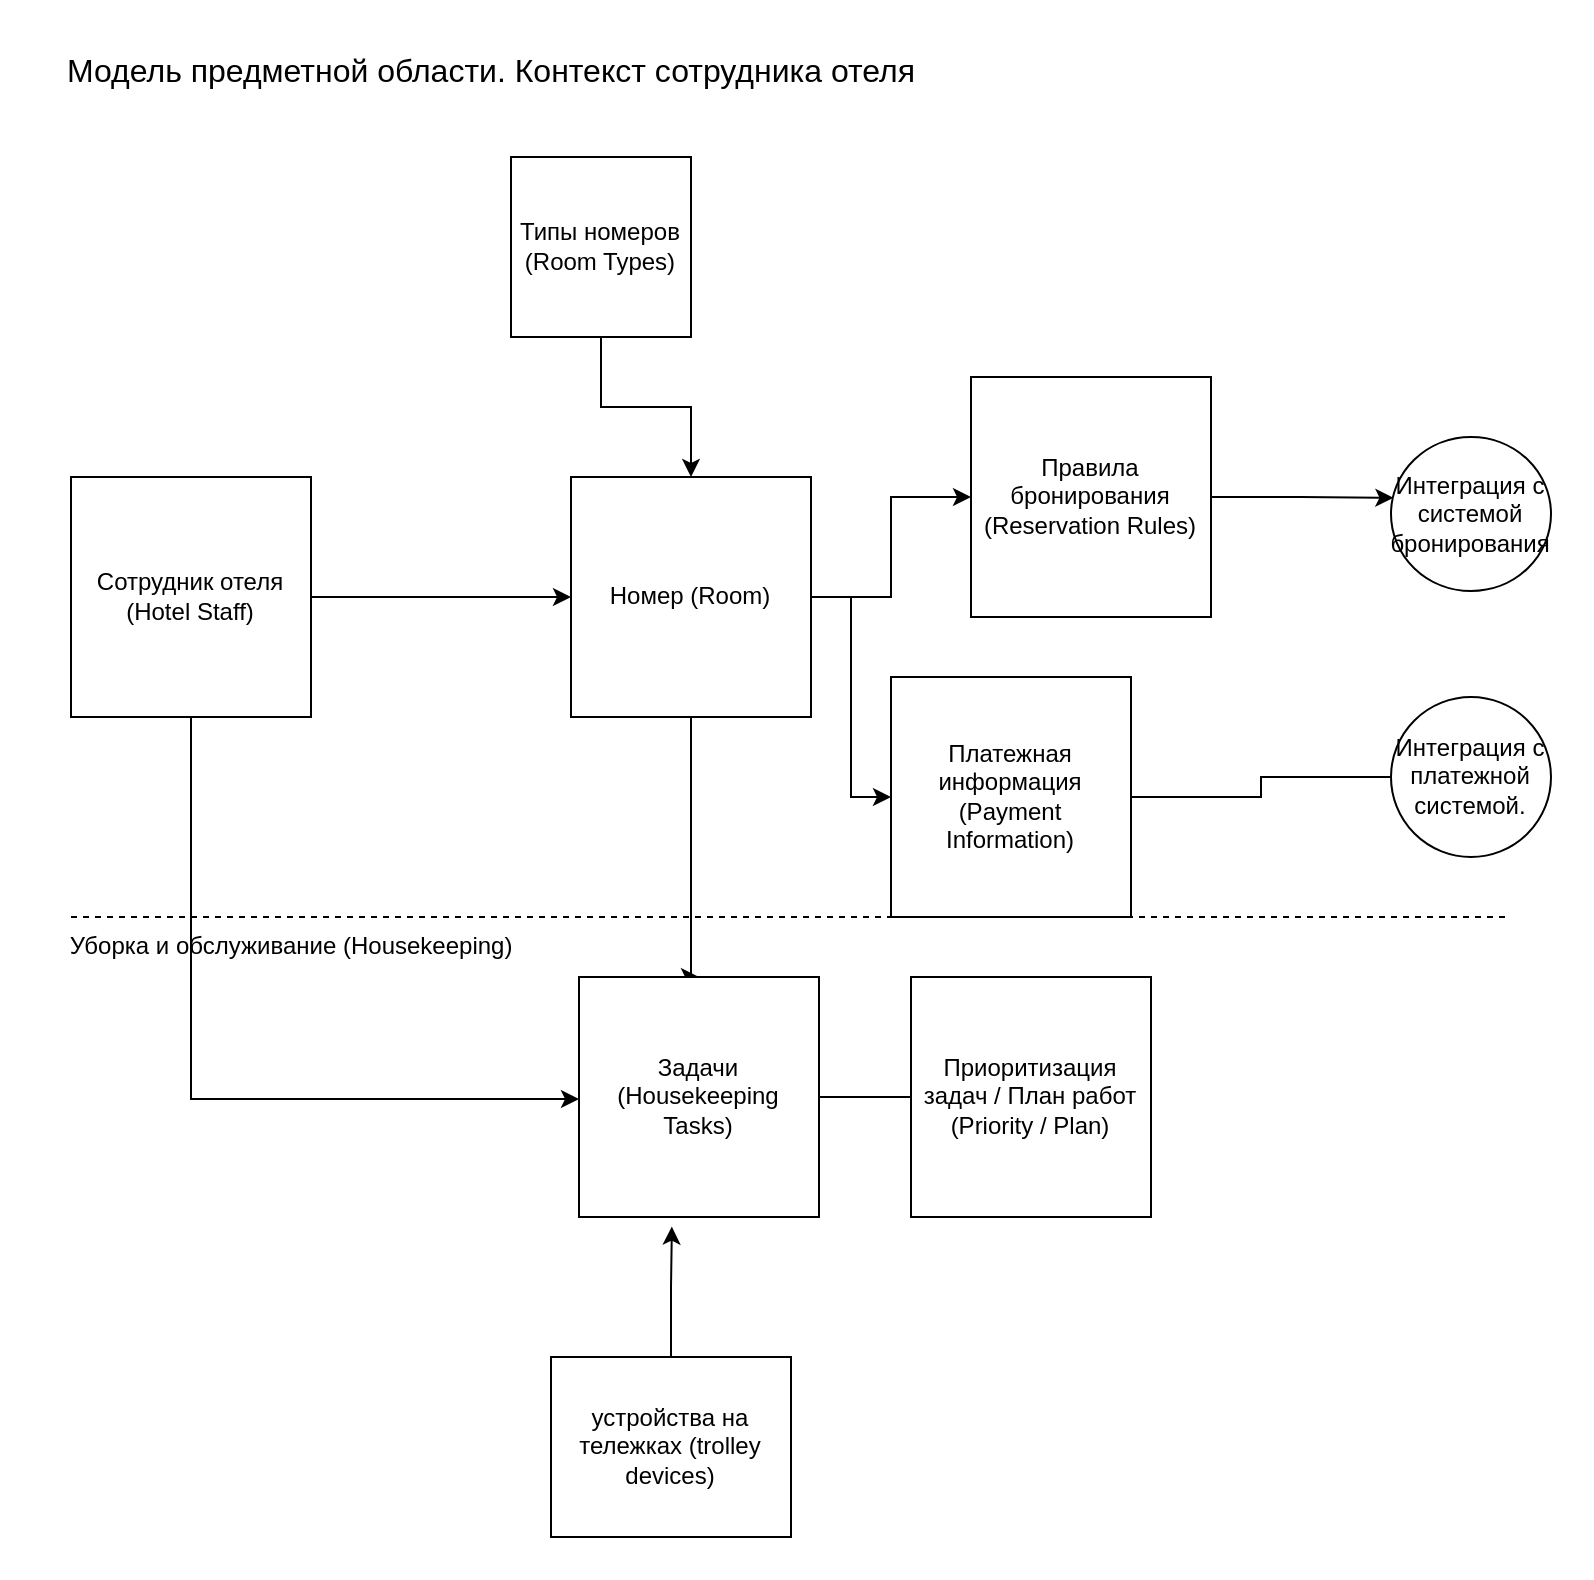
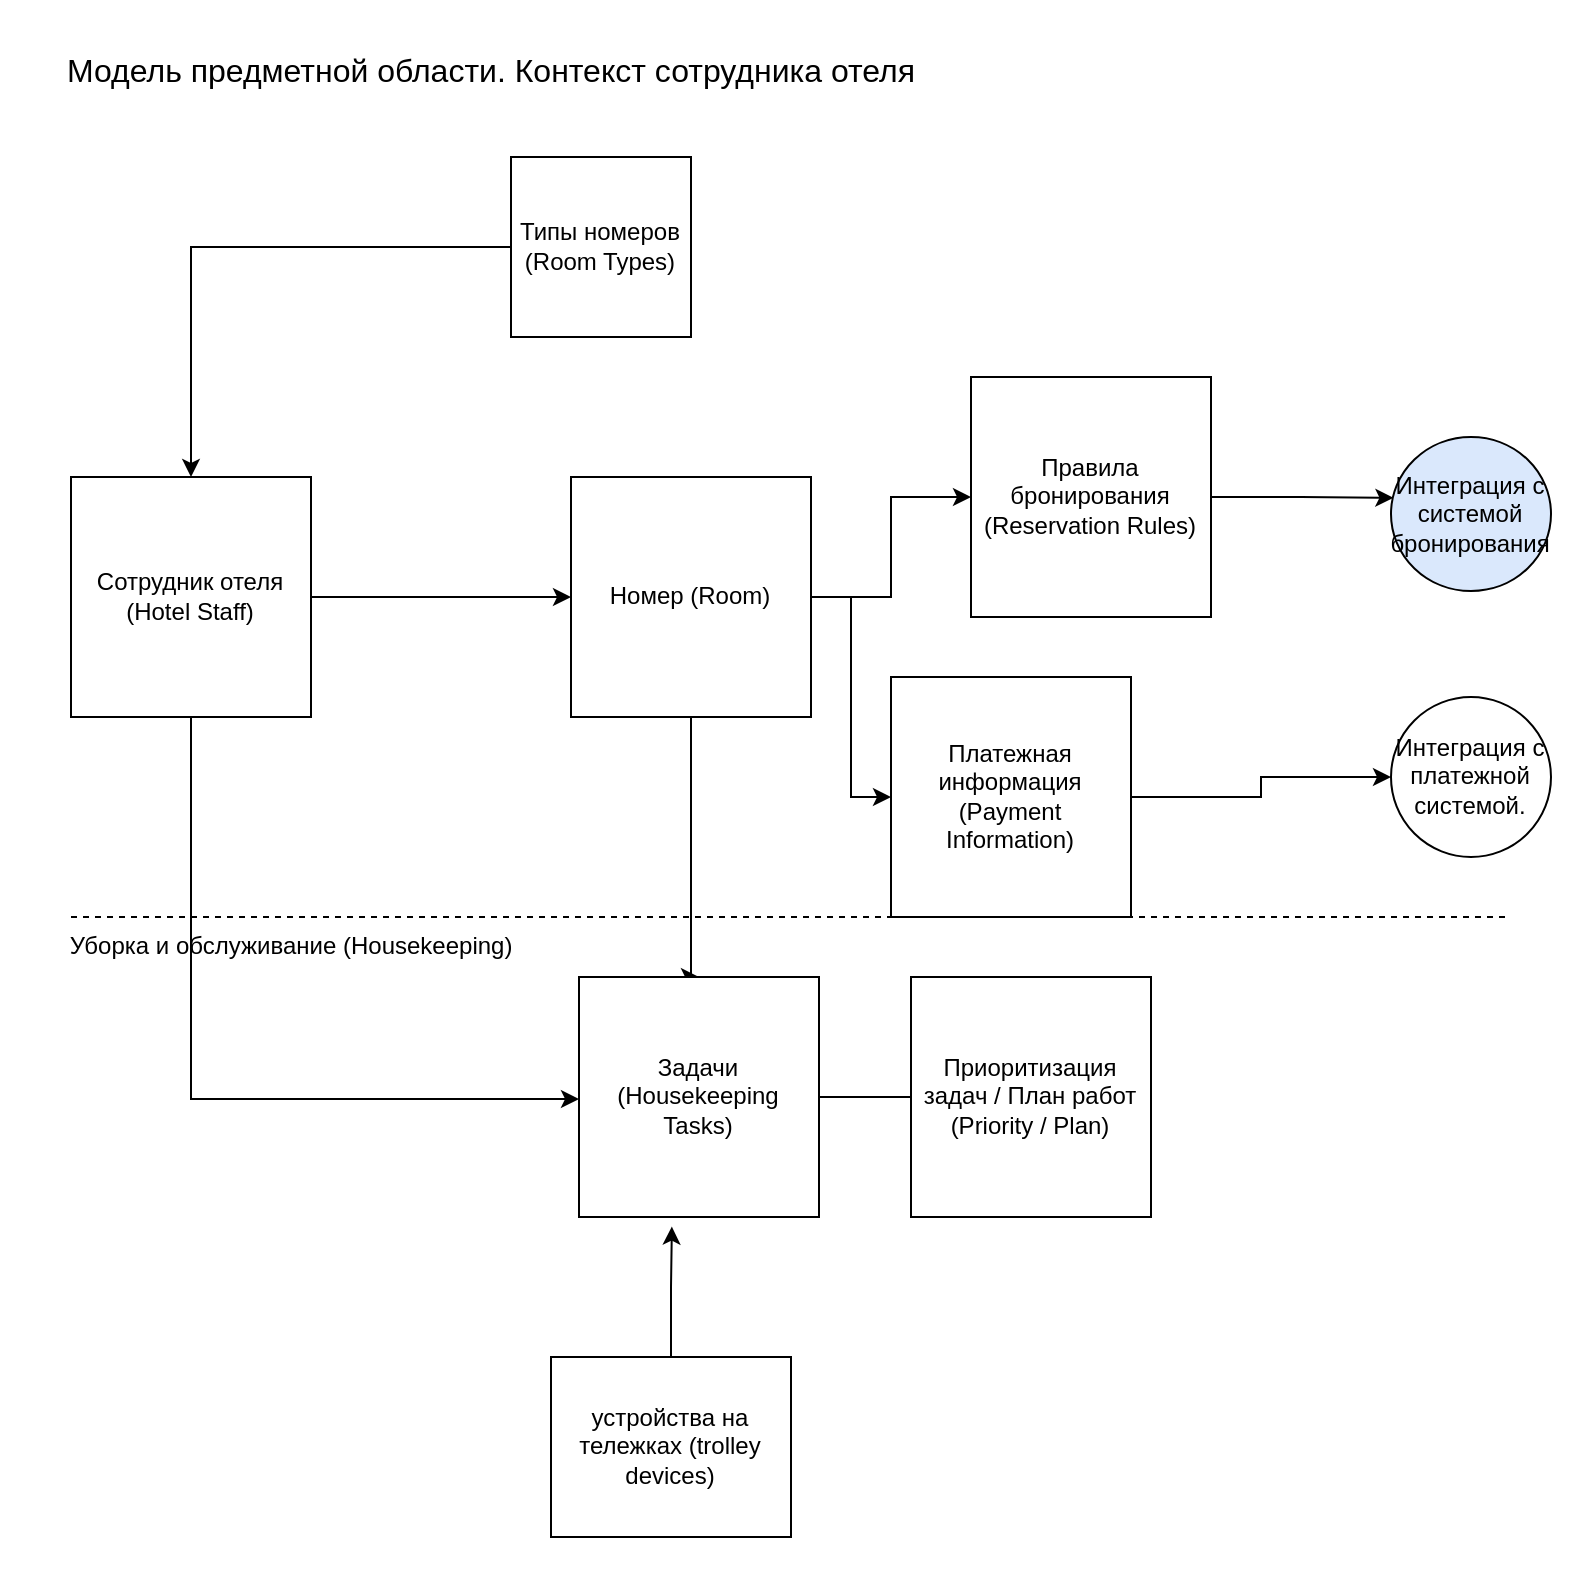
(639, 407) -> (243, 247)
(1471, 514) -> (1471, 514)
(1381, 777) -> (1376, 777)
